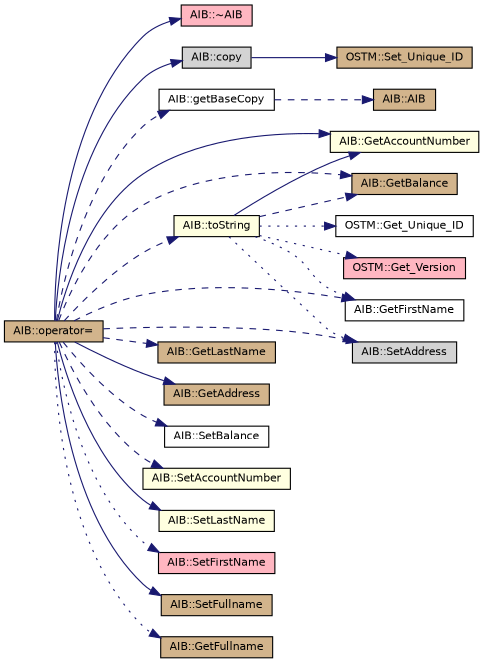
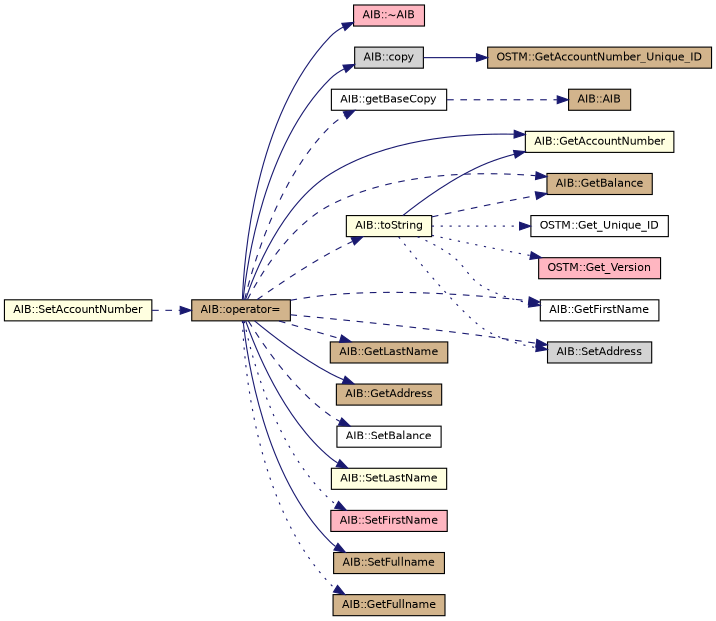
(405, 58) -> (600, 58)
(97, 410) -> (166, 310)
